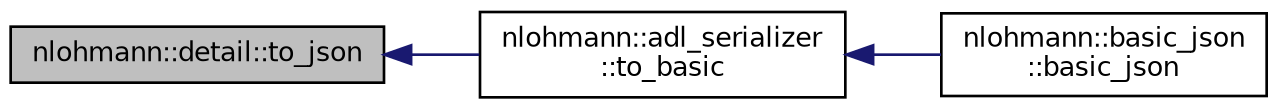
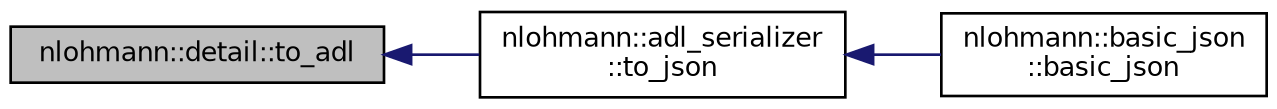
(197, 55) -> (197, 55)
(663, 55) -> (663, 55)
